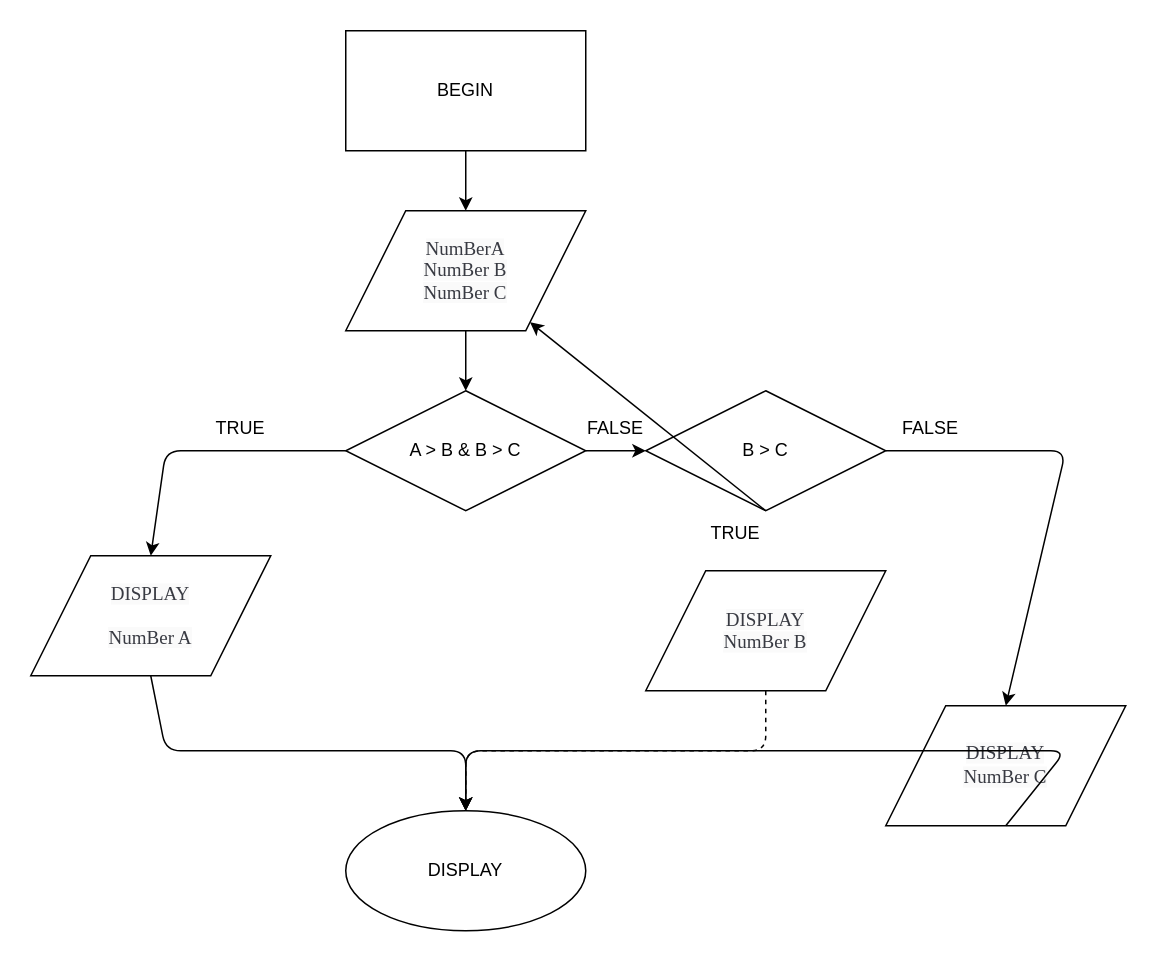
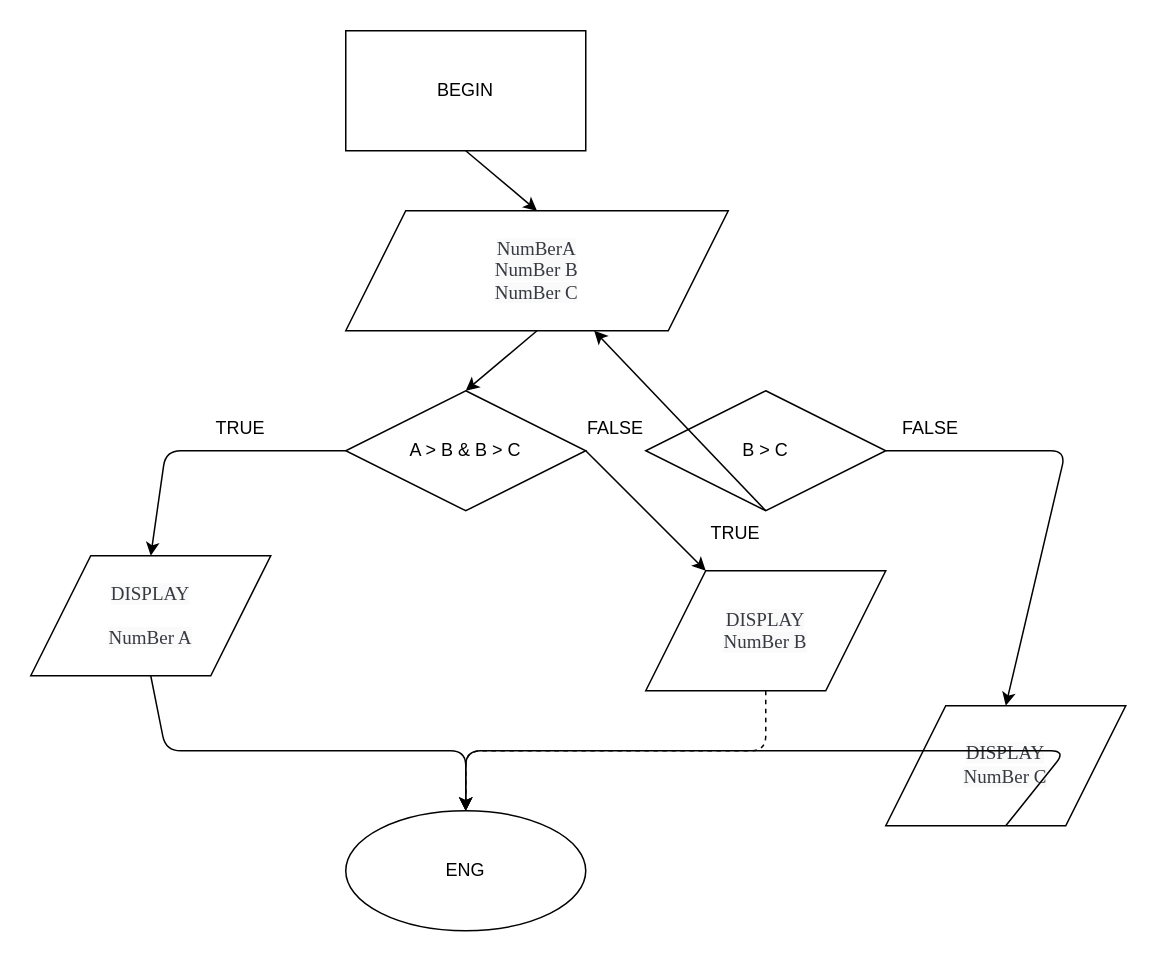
(466, 271) -> (537, 271)
(611, 451) -> (642, 507)
(466, 871) -> (466, 871)
